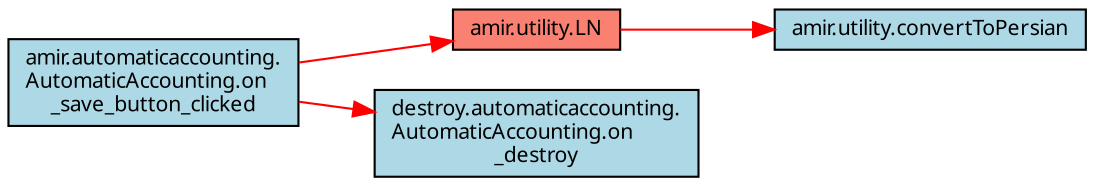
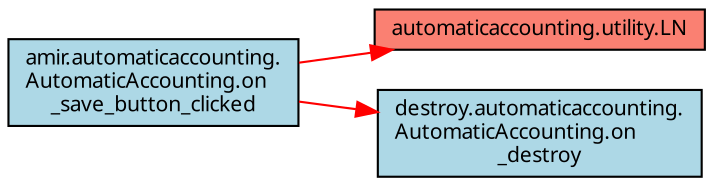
(537, 30) -> (540, 30)
(930, 30) -> none
